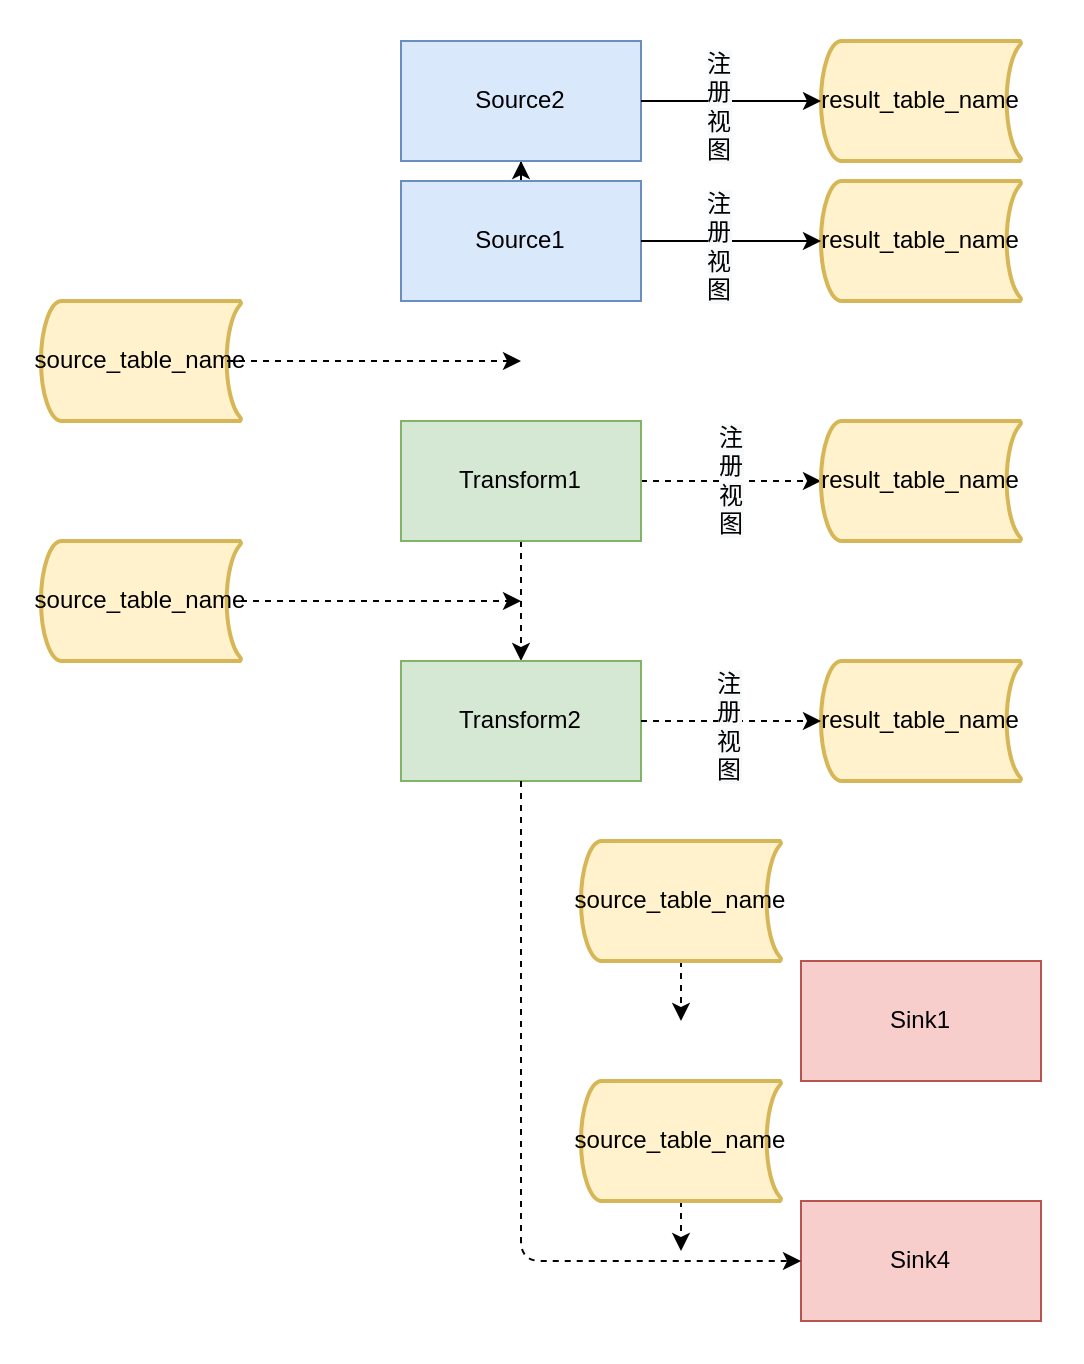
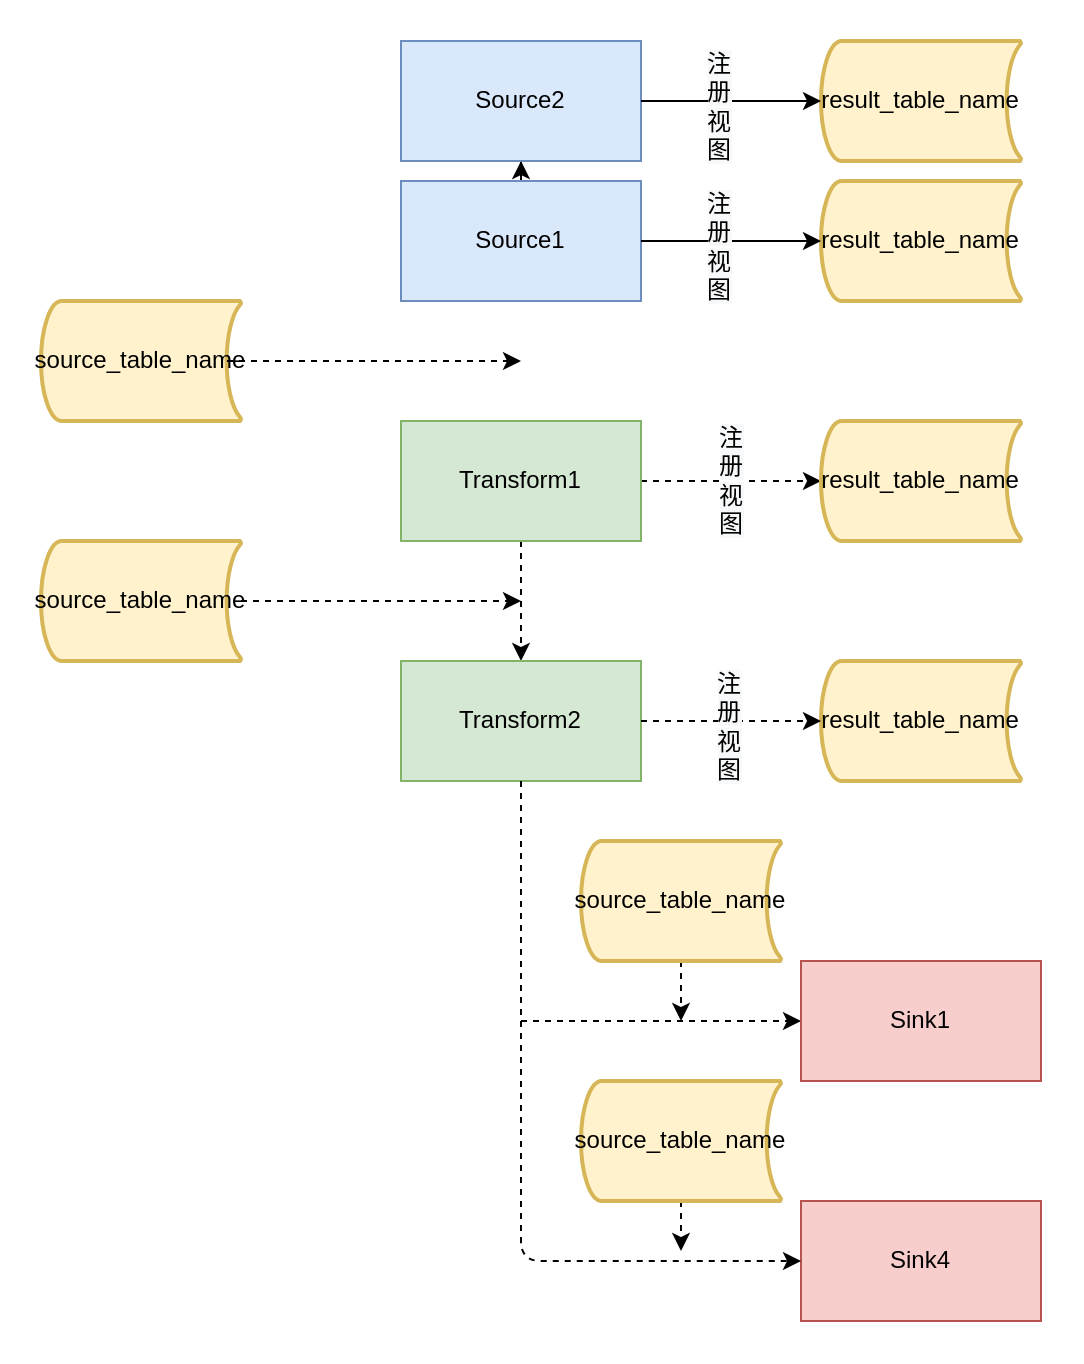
none -> (656, 1021)
